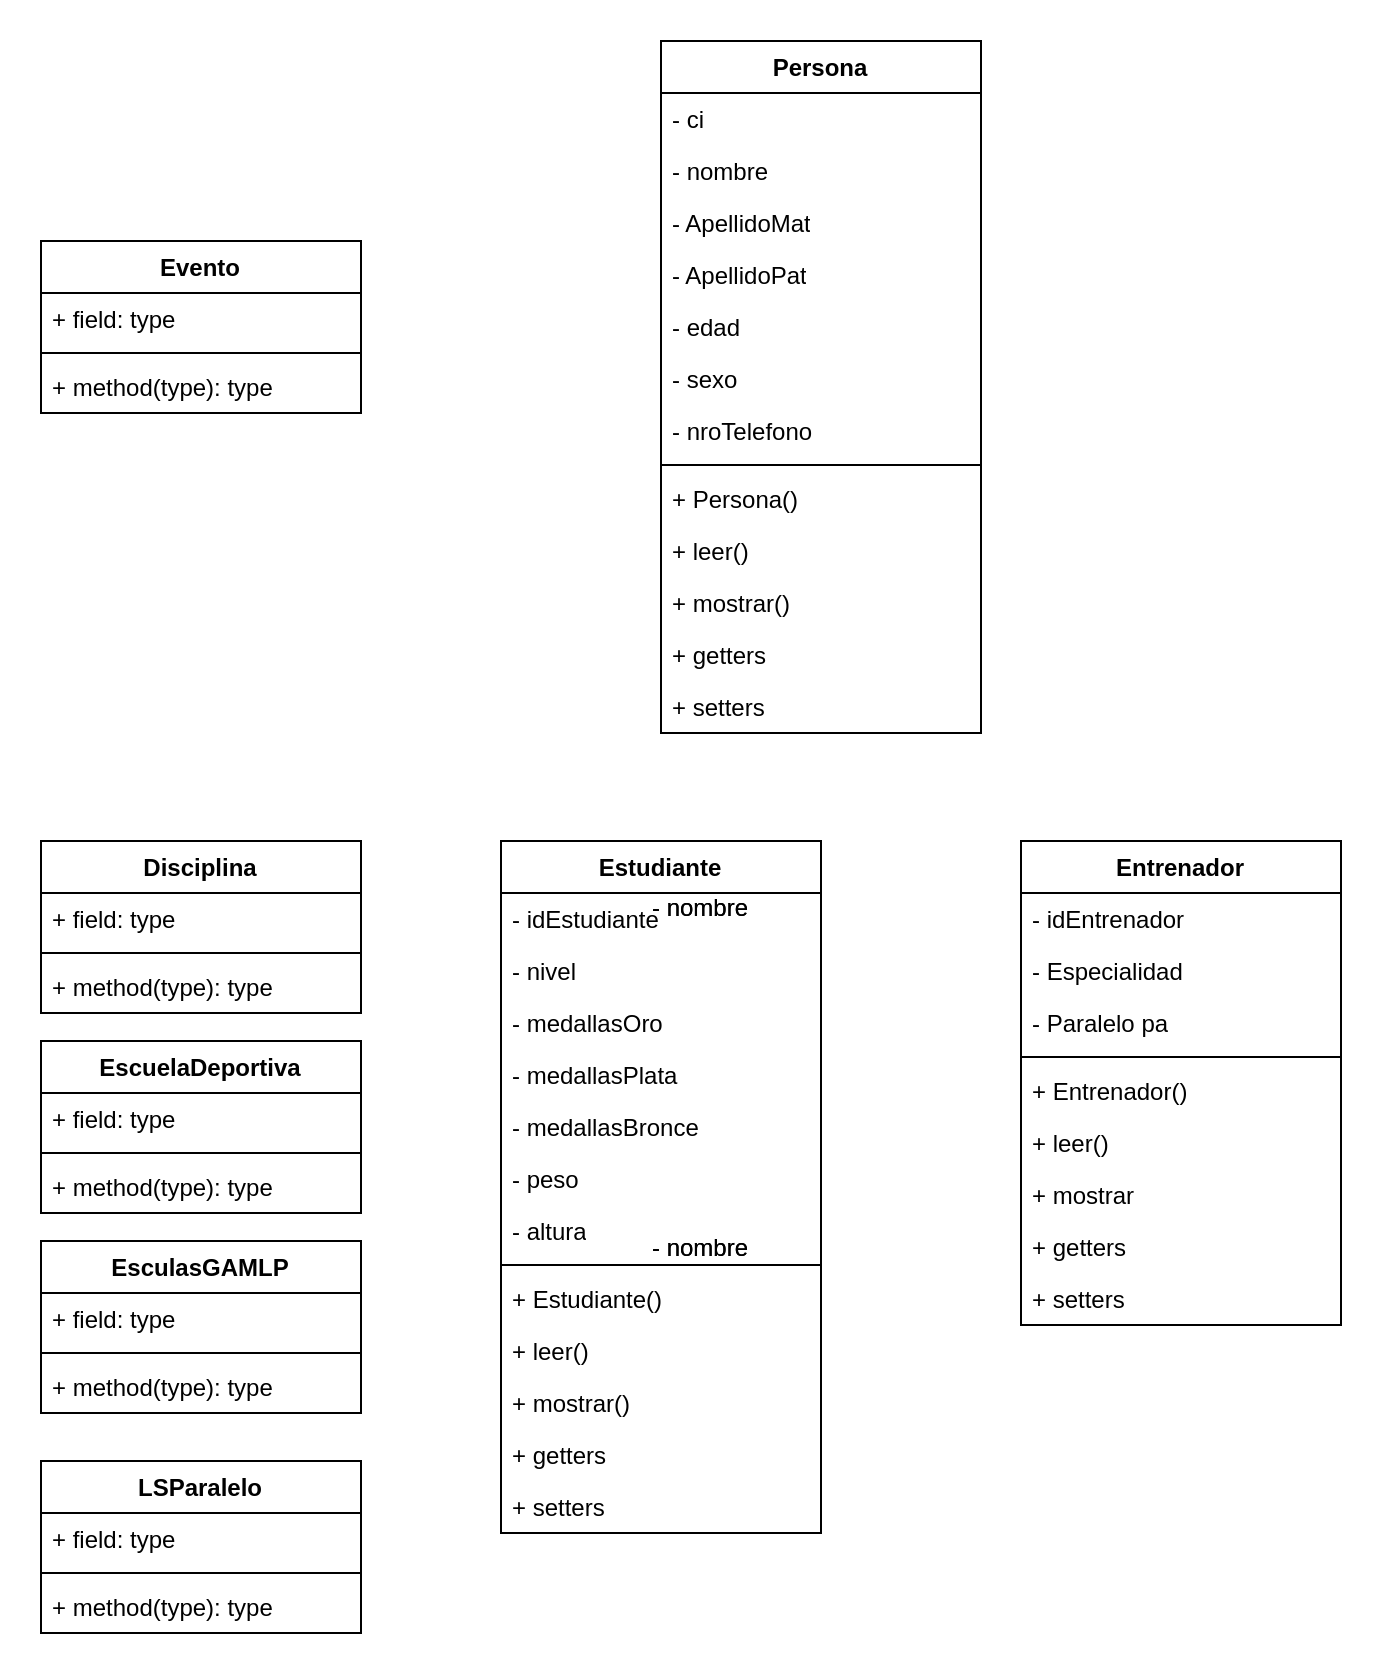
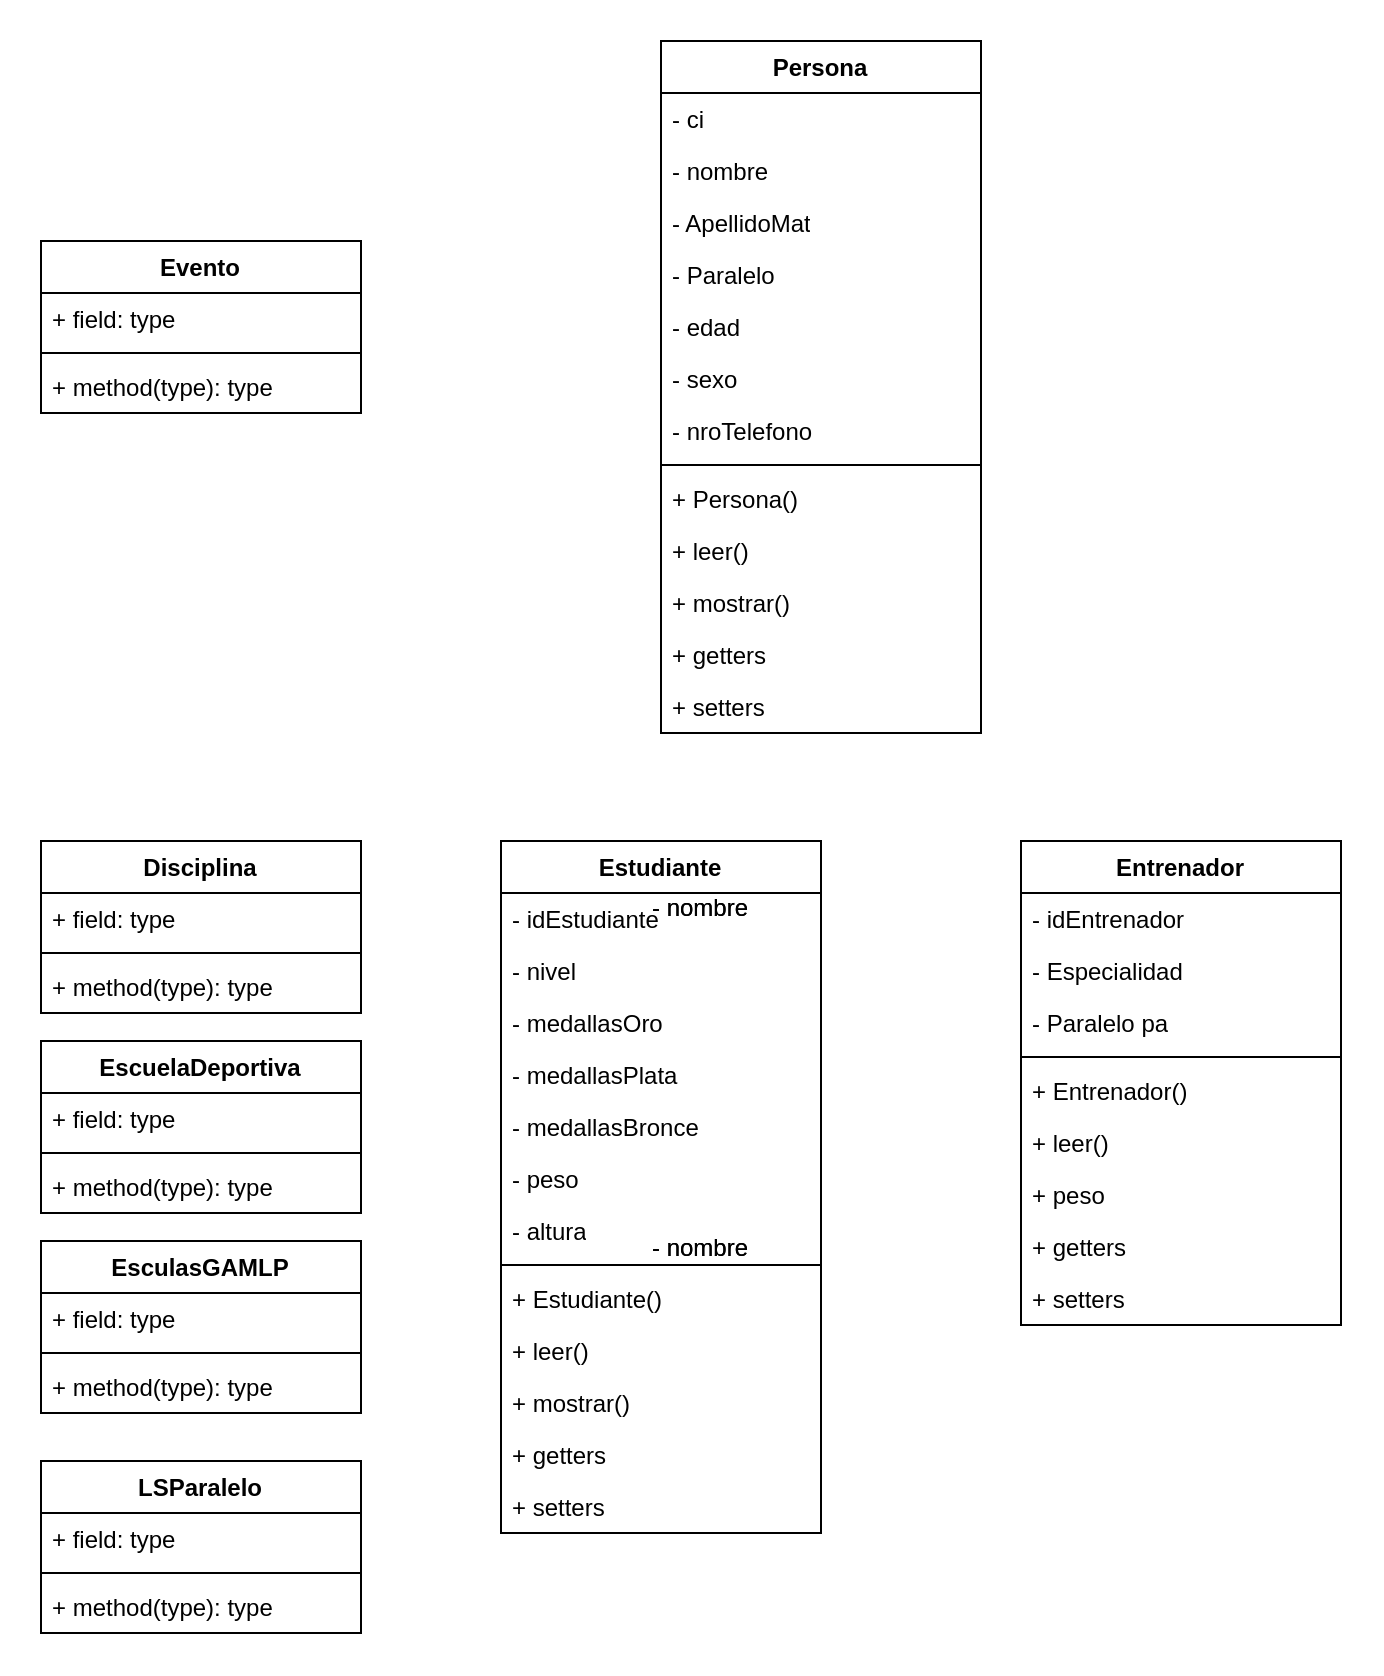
(748, 277) -> (731, 277)
(1090, 1197) -> (1070, 1197)
